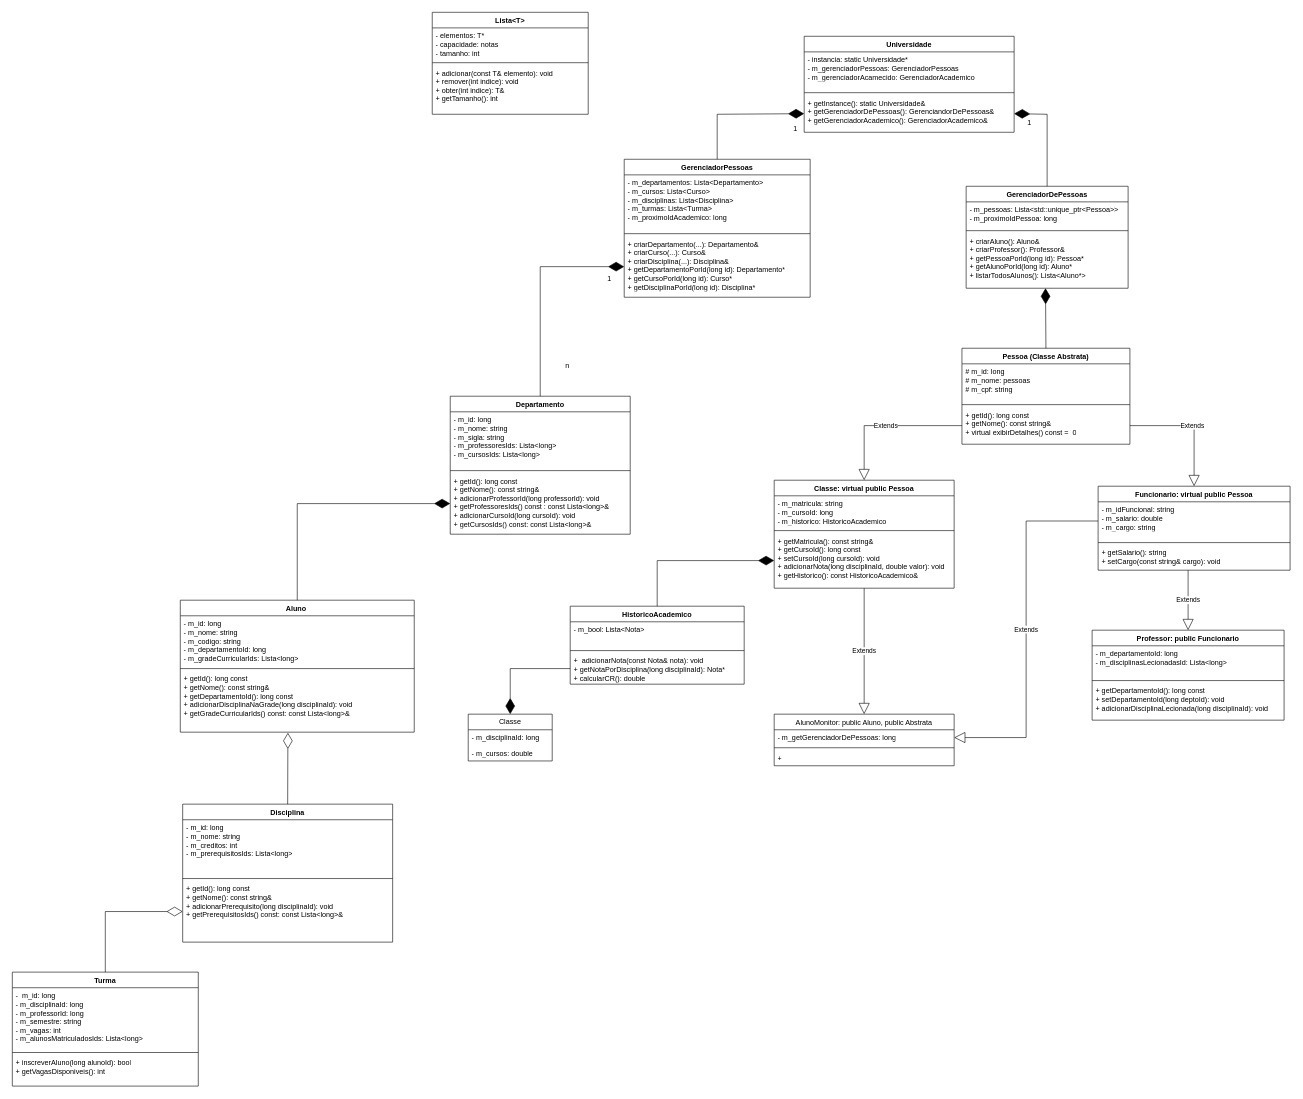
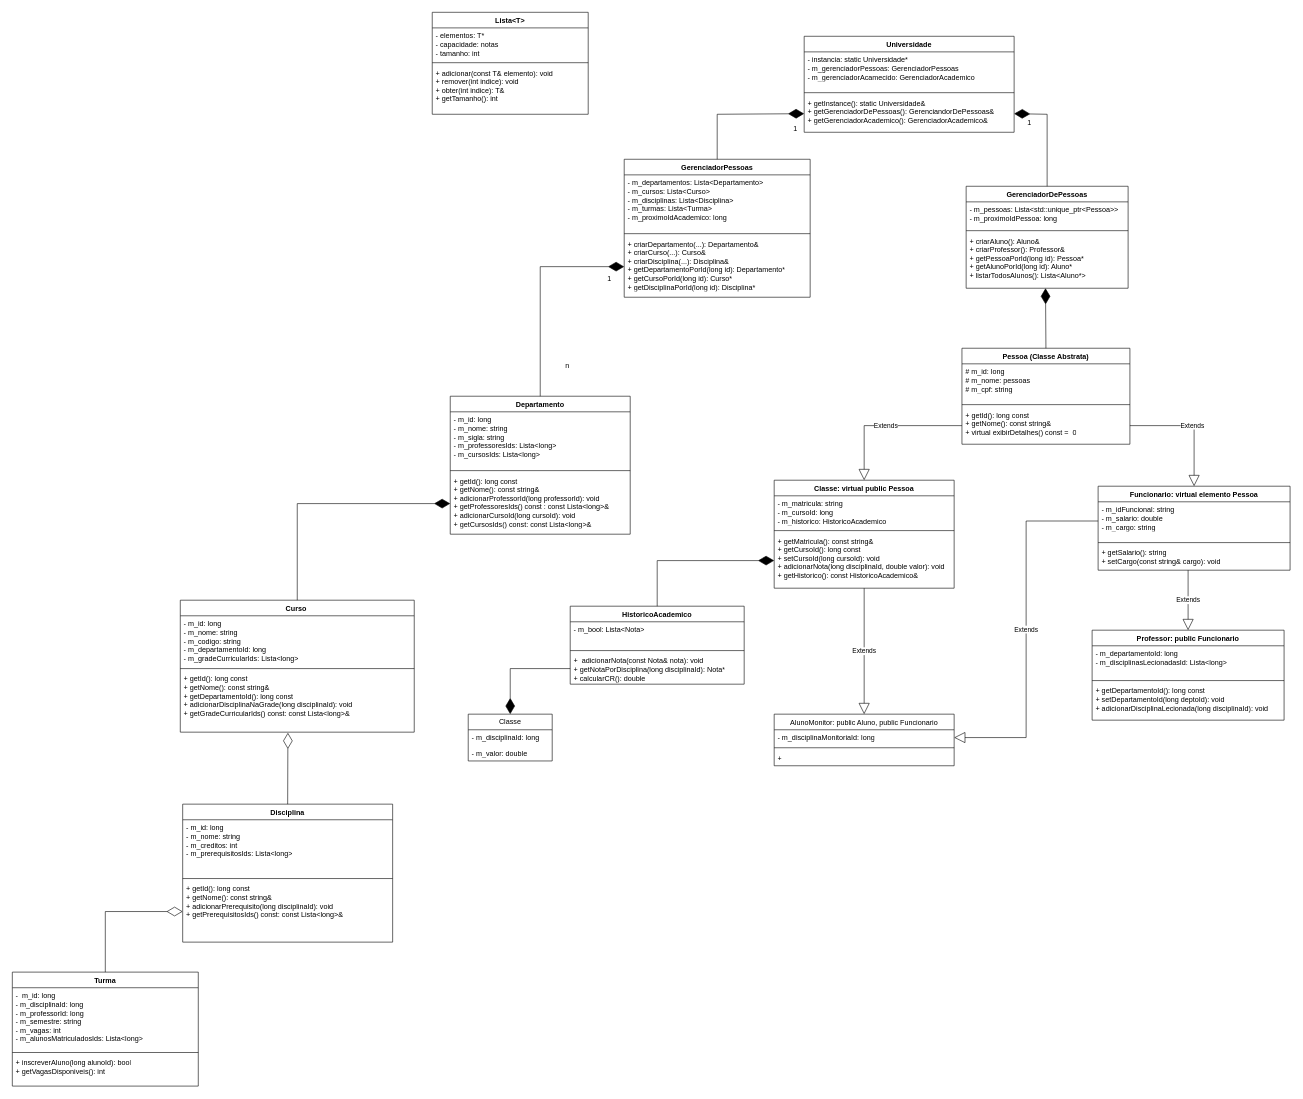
(1194, 495) -> (1194, 495)
(297, 609) -> (297, 609)
(864, 723) -> (864, 723)
(840, 738) -> (831, 738)
(504, 754) -> (501, 754)
